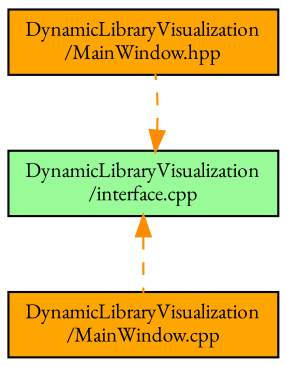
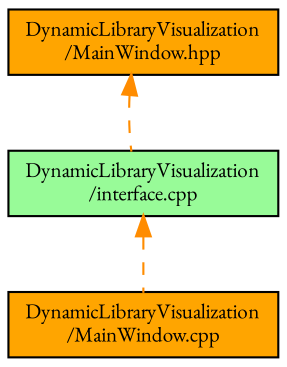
(157, 102) -> (129, 123)
